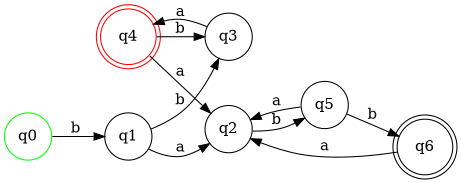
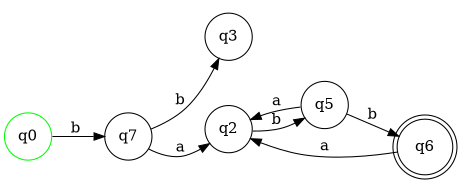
(128, 37) -> none
(128, 136) -> (128, 136)
